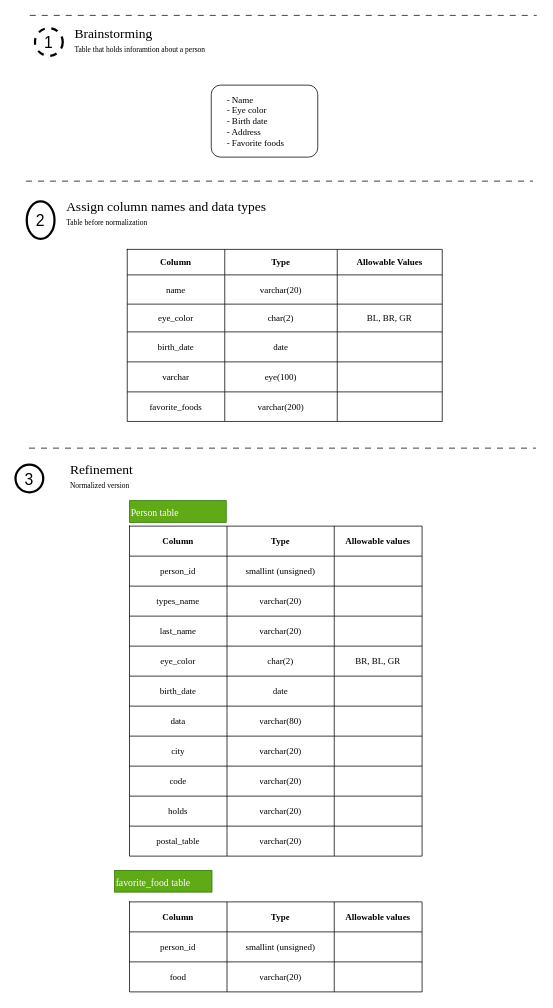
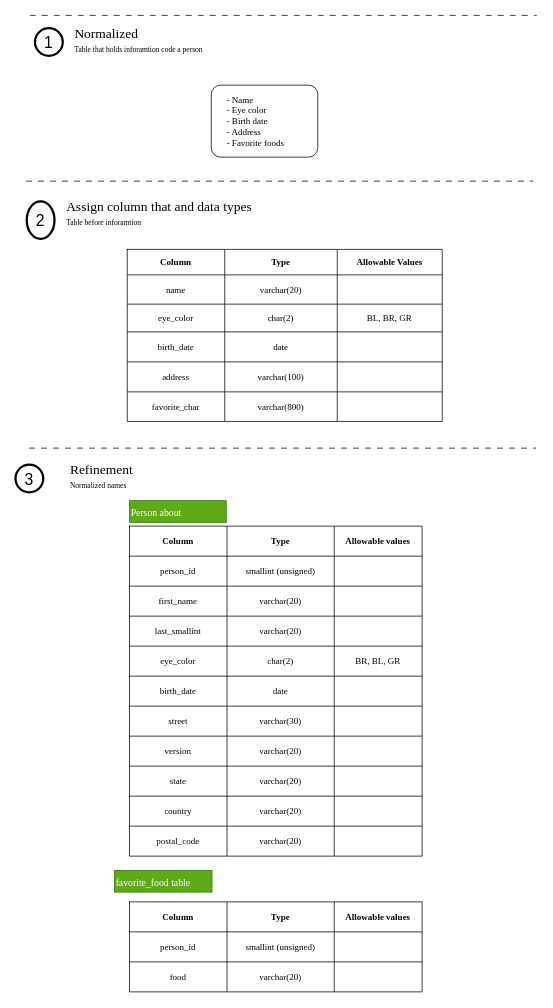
(120, 33) -> (109, 33)
(49, 42) -> (49, 42)
(155, 49) -> (153, 49)
(183, 207) -> (179, 207)
(115, 222) -> (112, 222)
(176, 377) -> (176, 377)
(281, 377) -> (281, 377)
(176, 407) -> (176, 407)
(281, 407) -> (281, 407)
(104, 486) -> (101, 486)
(173, 512) -> (174, 512)
(178, 601) -> (178, 601)
(178, 631) -> (178, 631)
(178, 721) -> (178, 721)
(281, 721) -> (281, 721)
(178, 751) -> (178, 751)
(178, 781) -> (178, 781)
(178, 811) -> (178, 811)
(178, 841) -> (178, 841)
